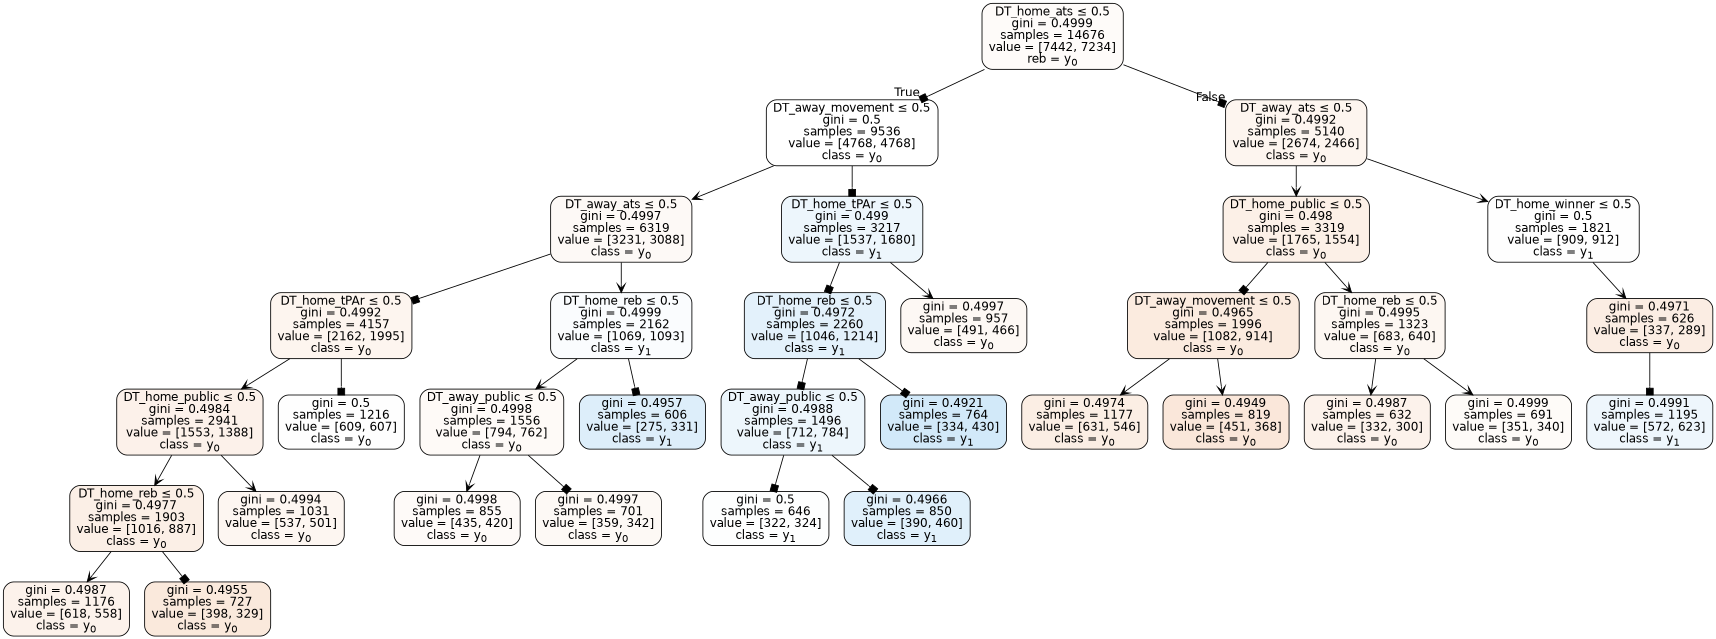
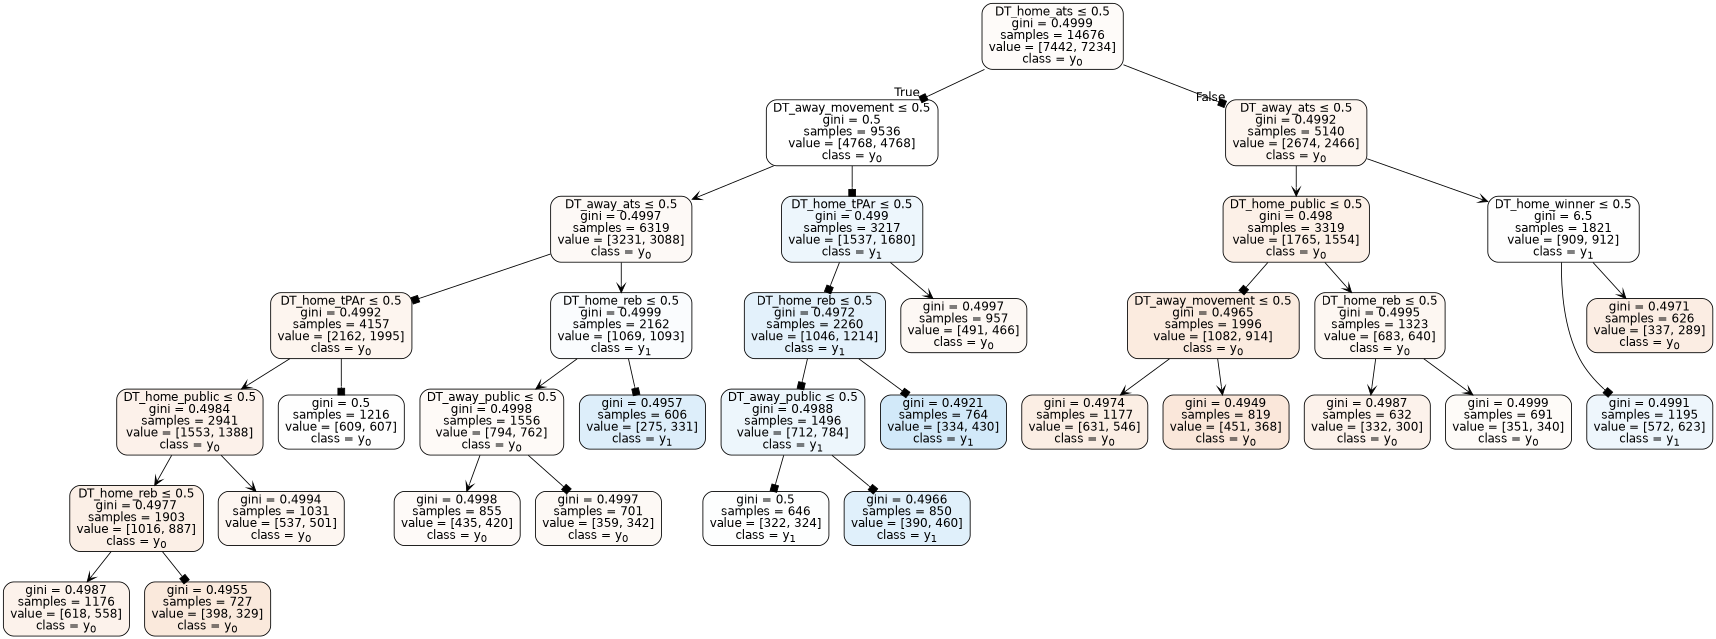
(1049, 59) -> (1049, 59)
(1564, 217) -> (1564, 217)
(1650, 370) -> (1569, 331)
